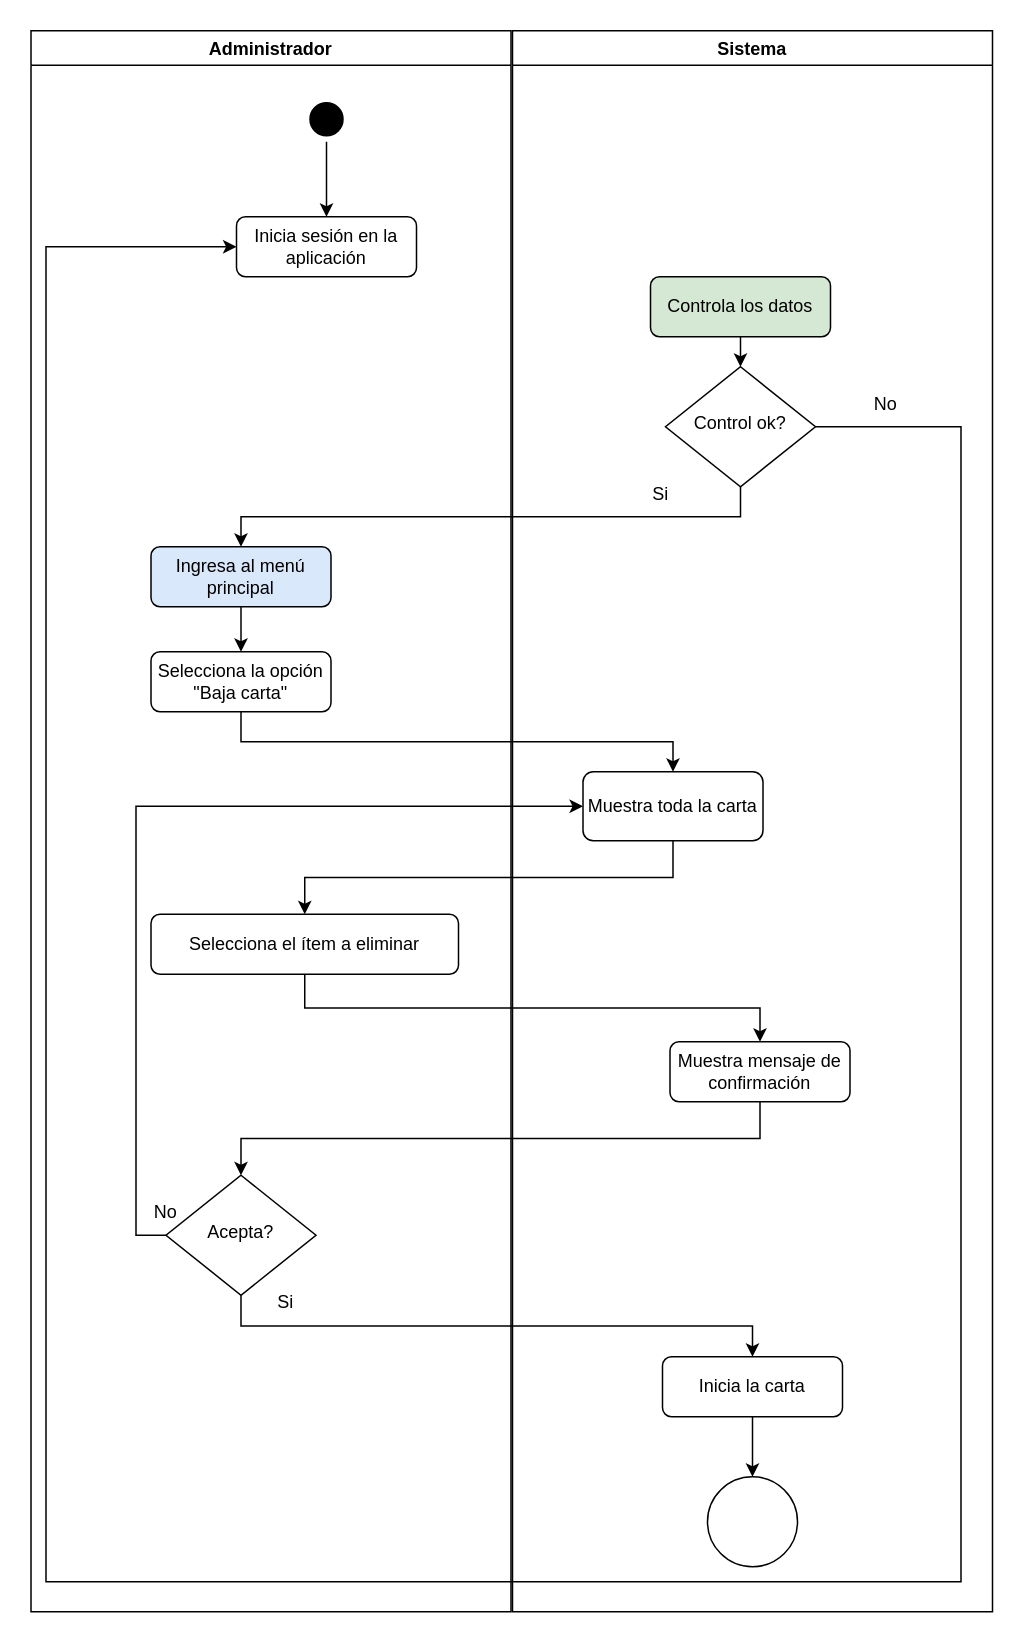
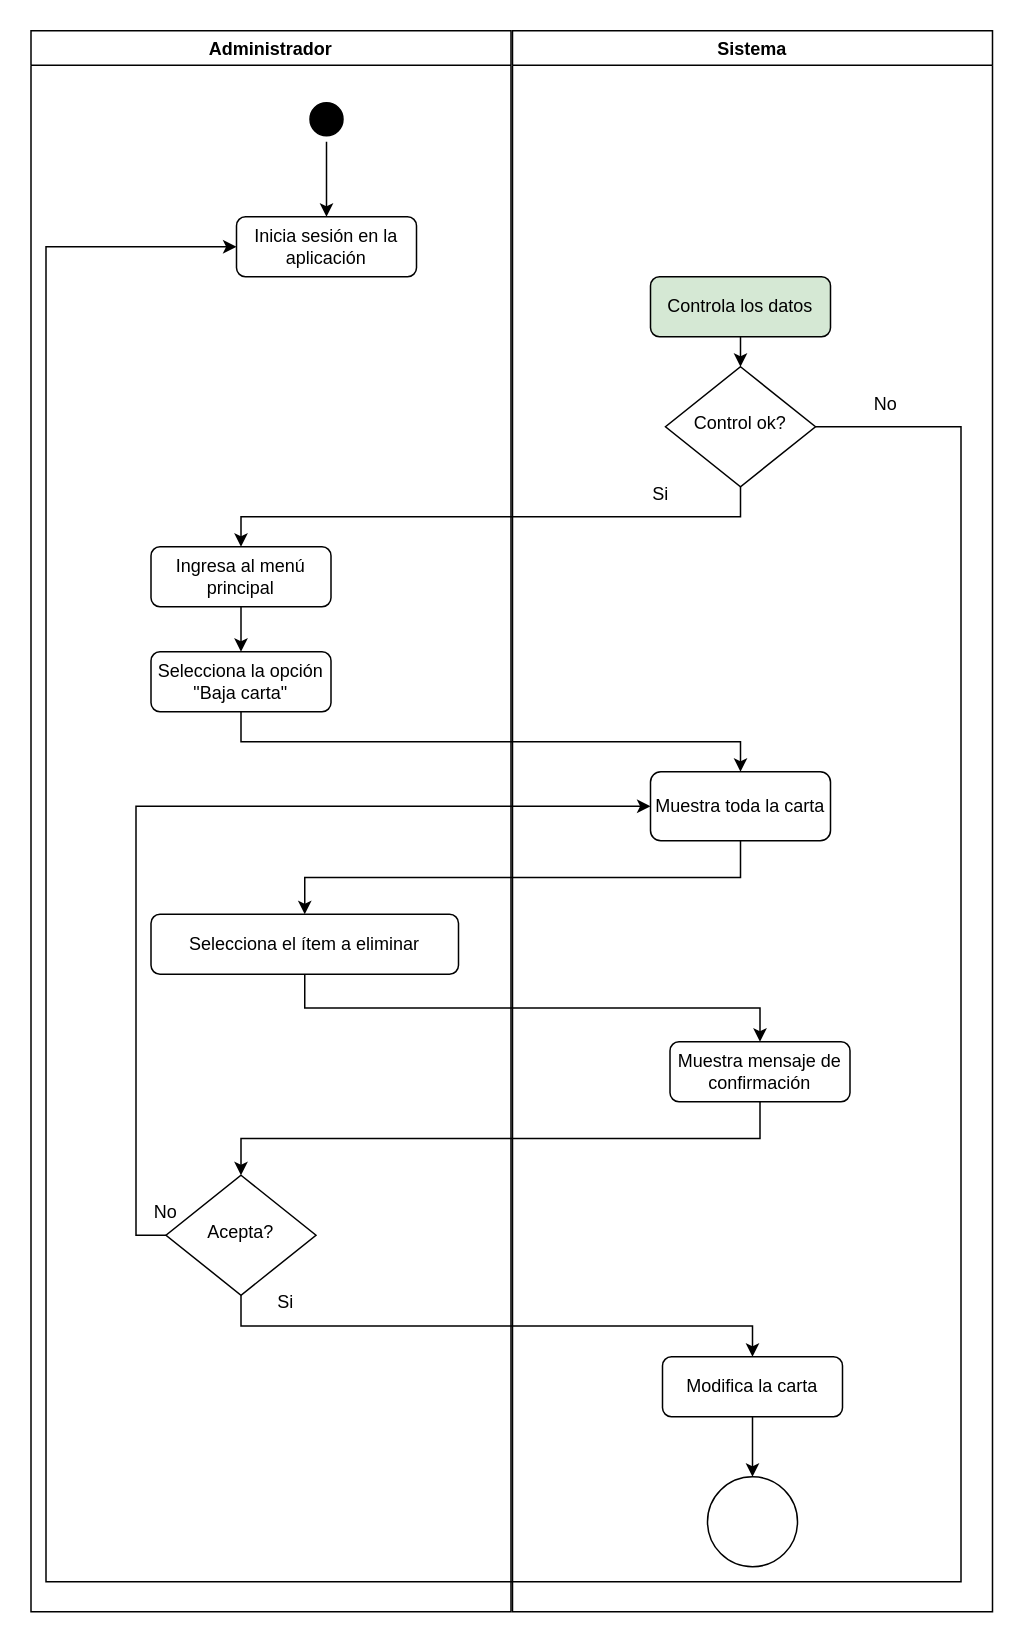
(241, 577) -> (241, 577)
(673, 806) -> (740, 806)
(752, 1387) -> (752, 1387)
